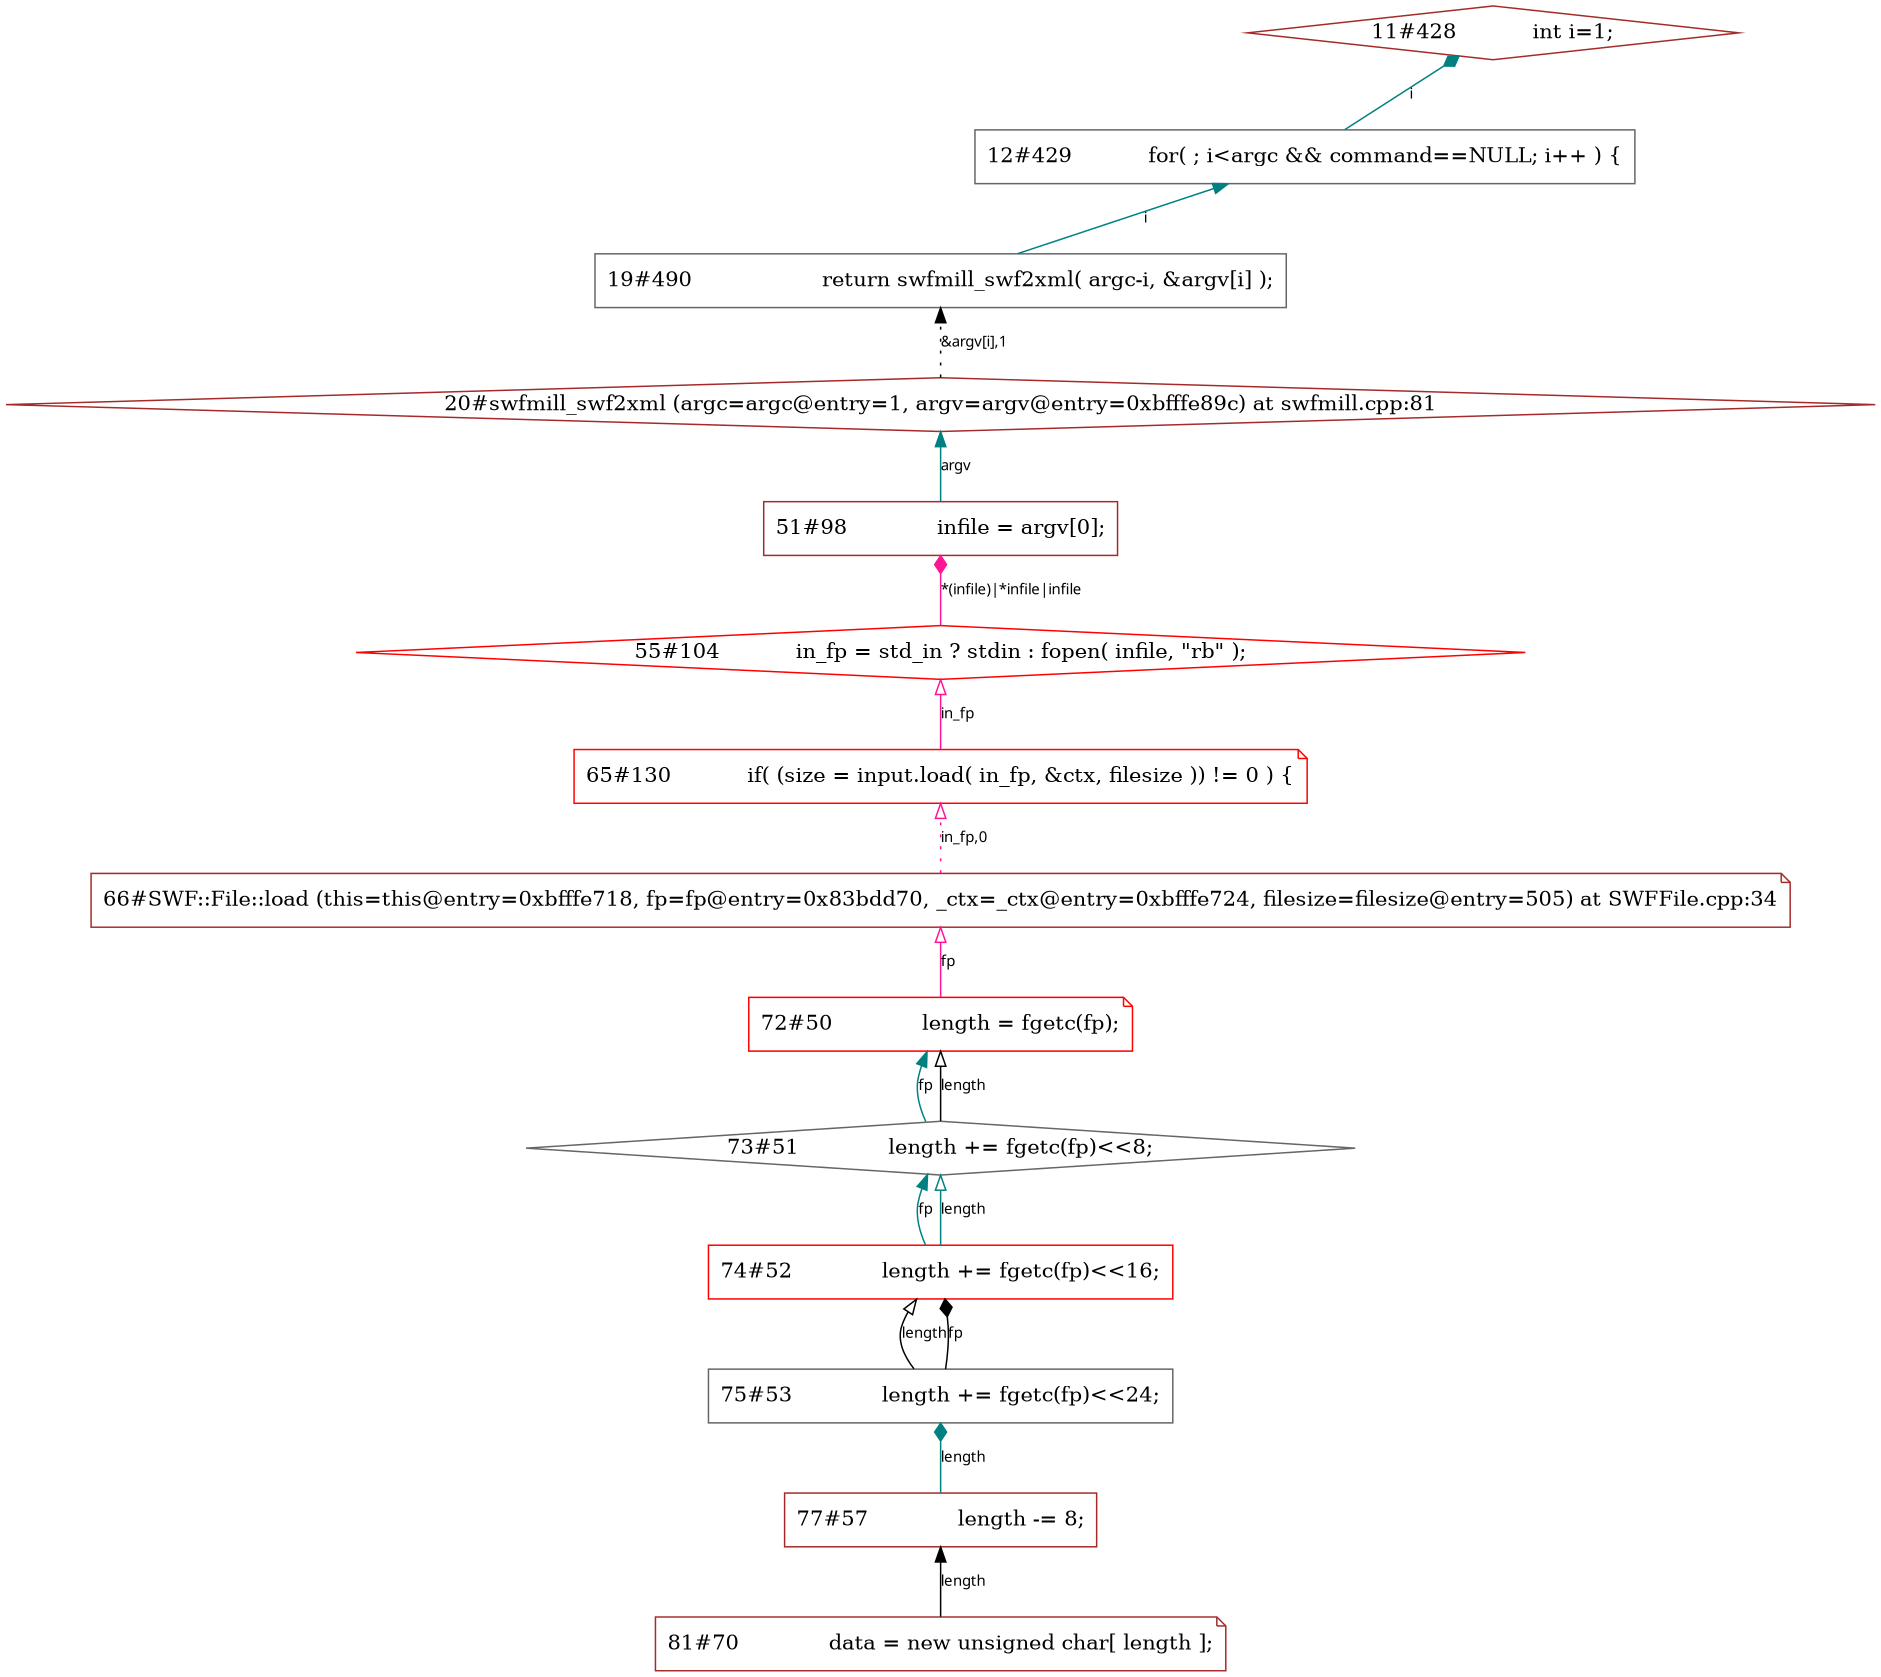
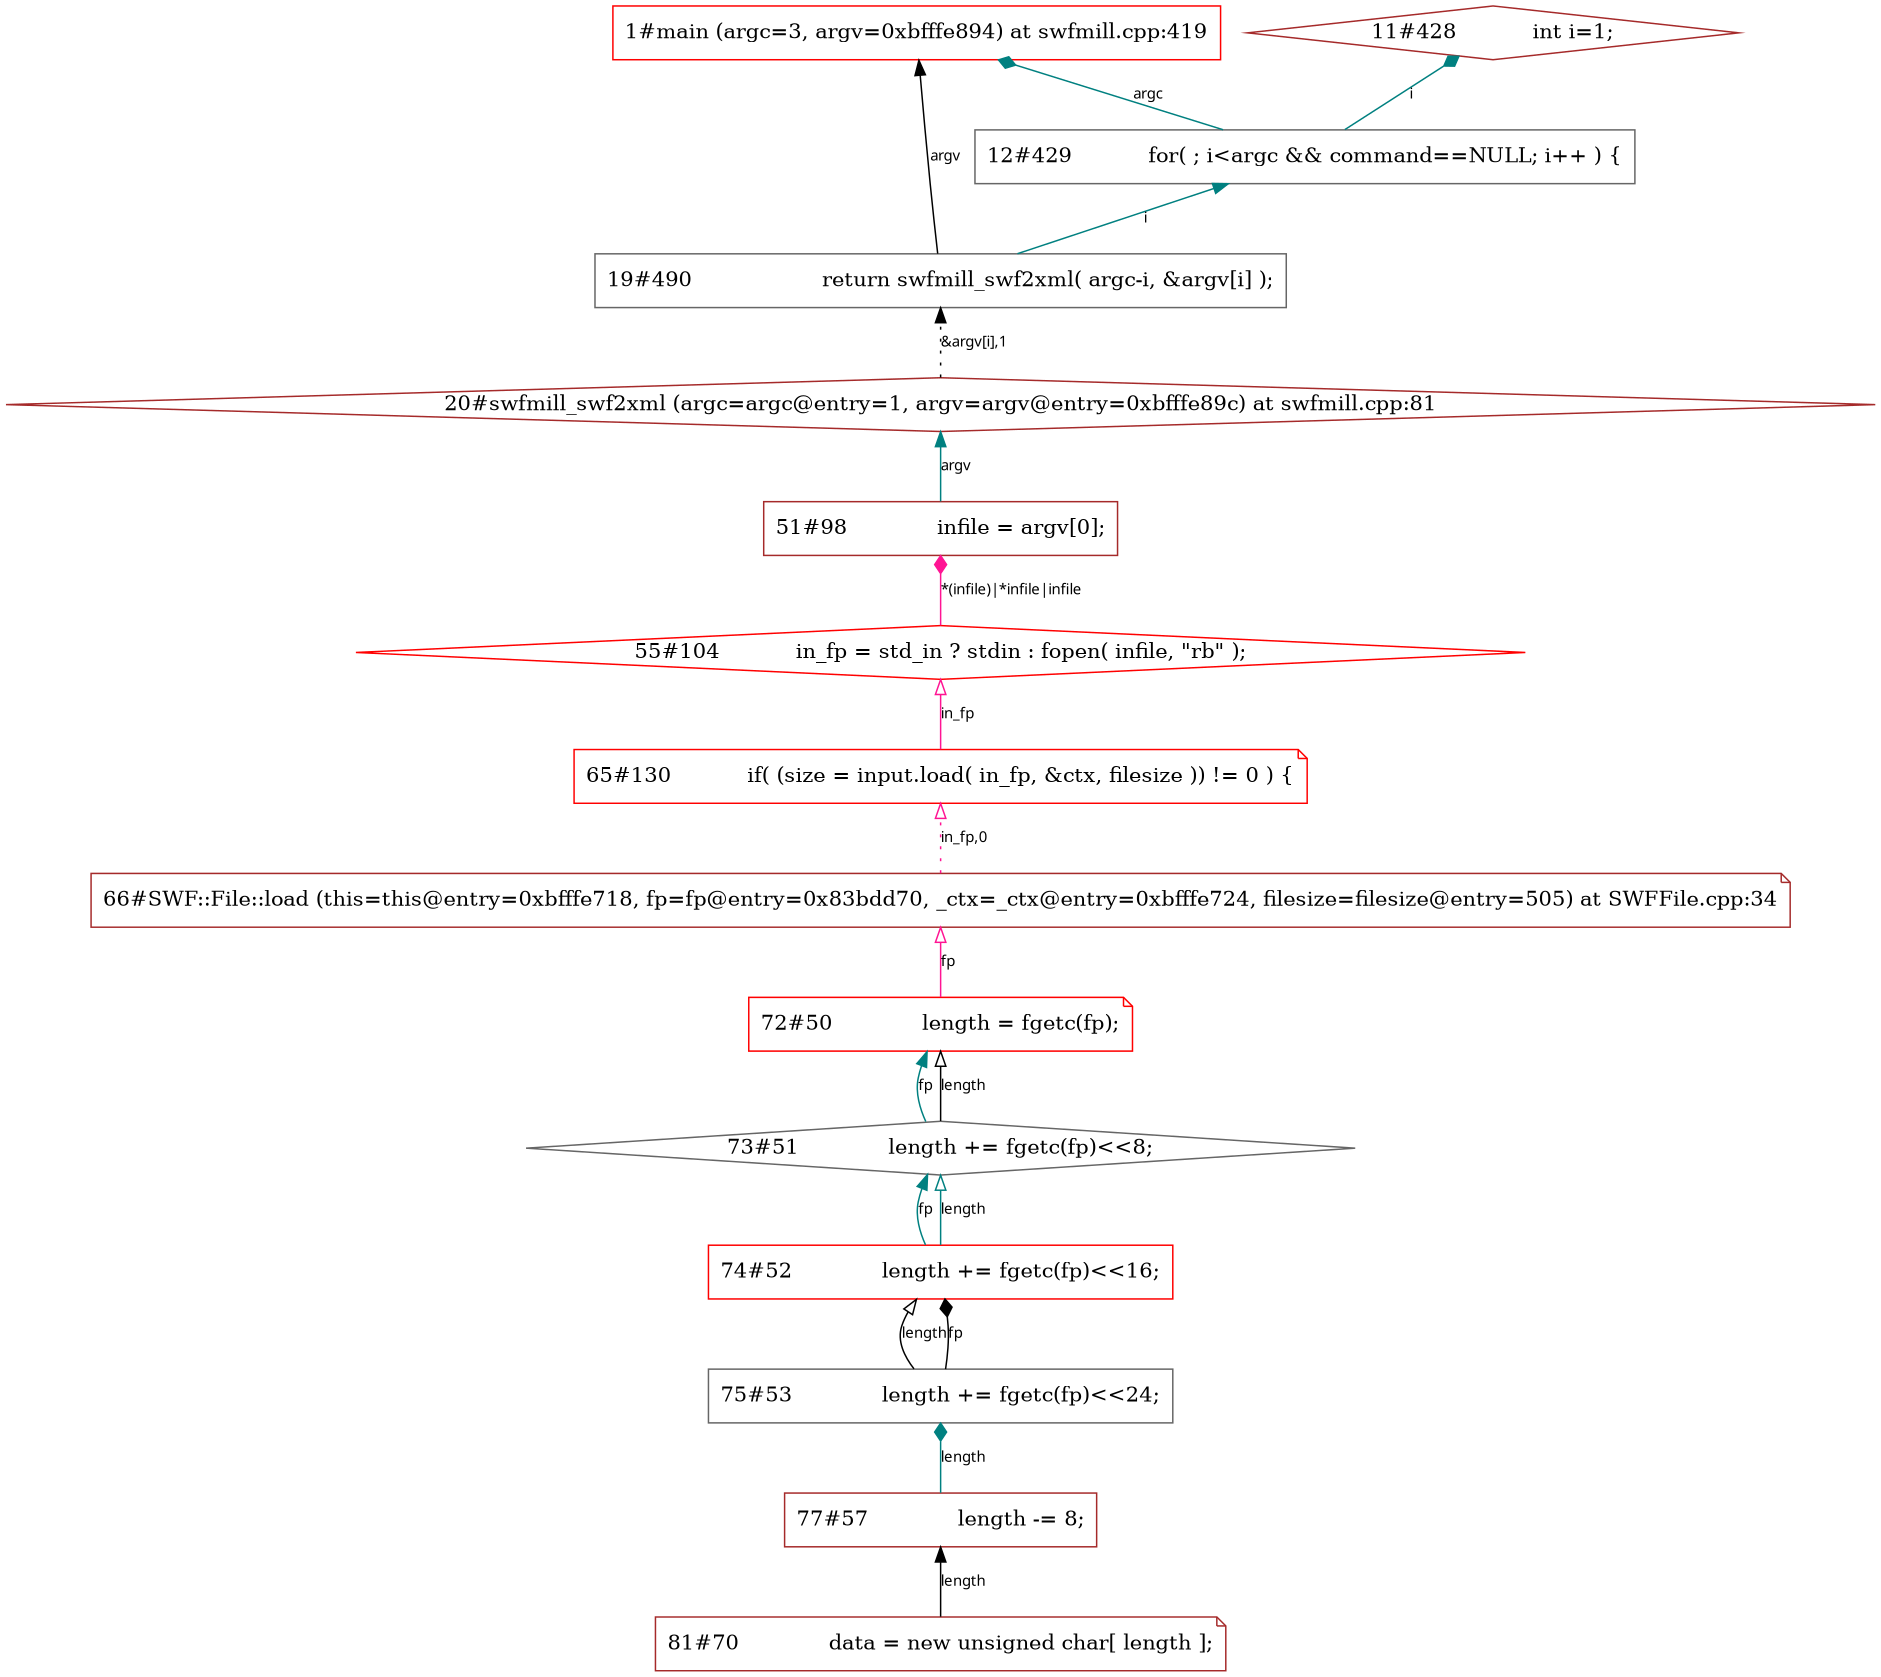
none -> (917, 33)
